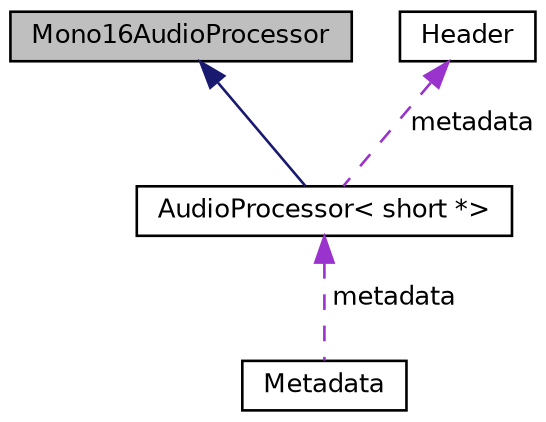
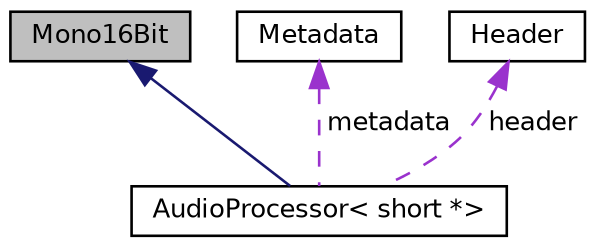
(181, 36) -> (100, 36)
(469, 124) -> (529, 124)
(324, 312) -> (319, 137)
